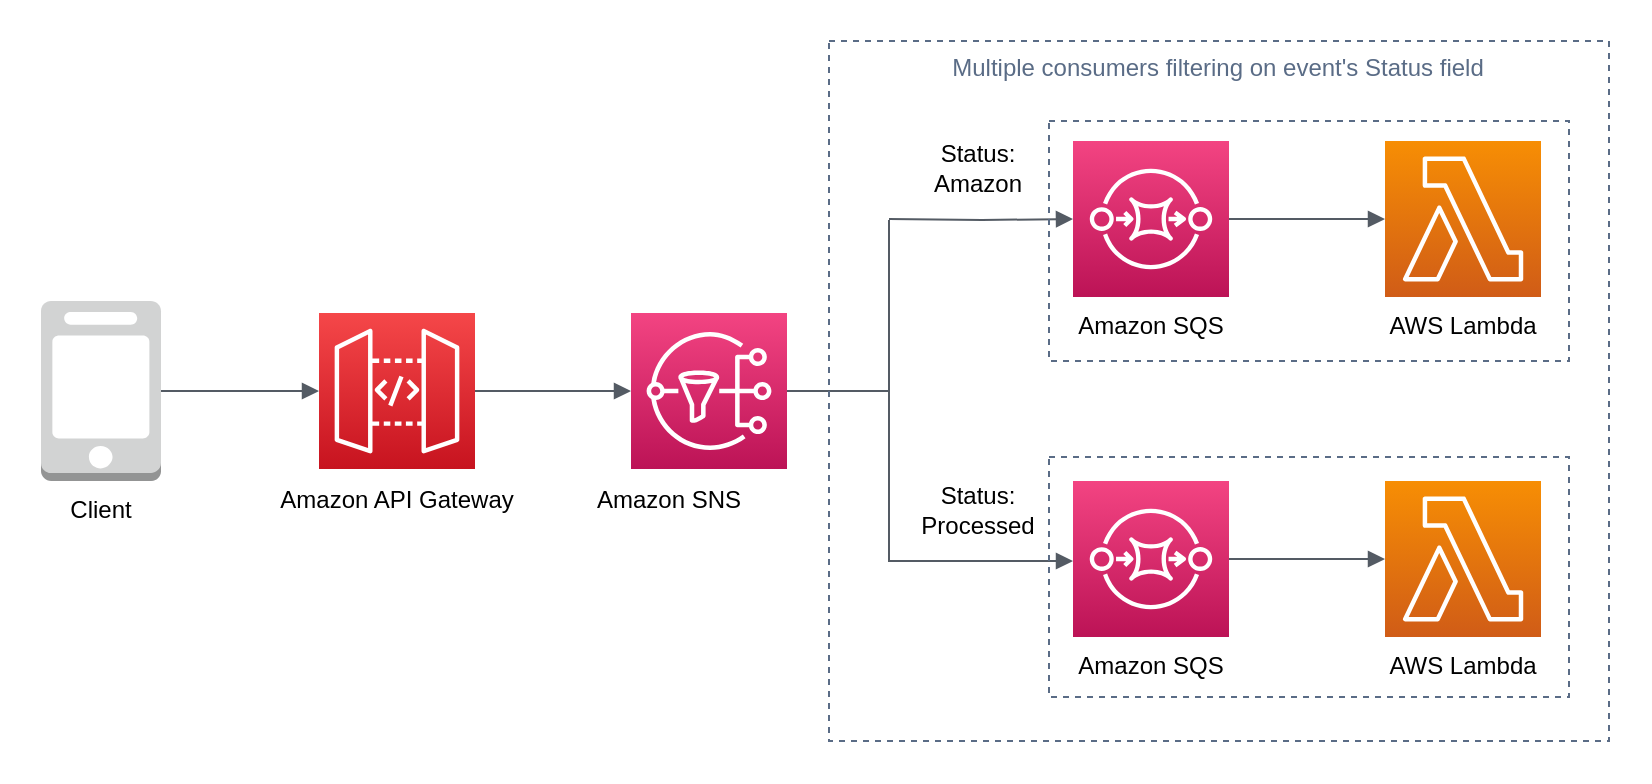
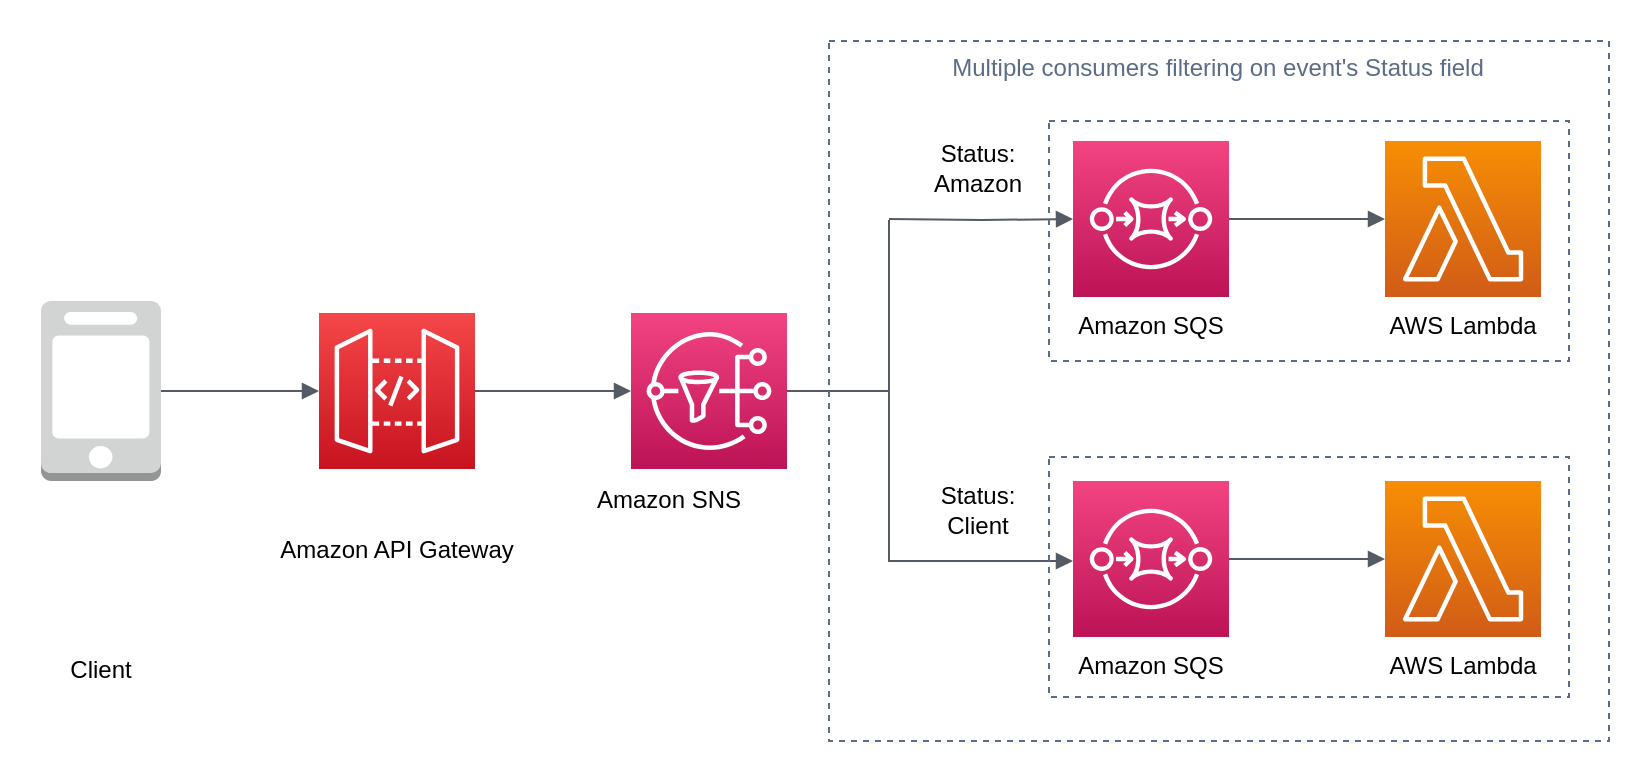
(397, 501) -> (397, 551)
(101, 511) -> (101, 671)
(979, 511) -> (979, 511)
